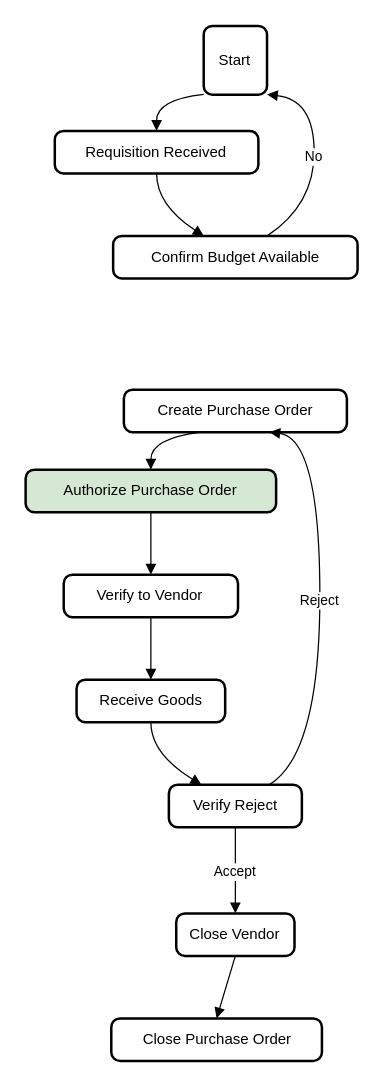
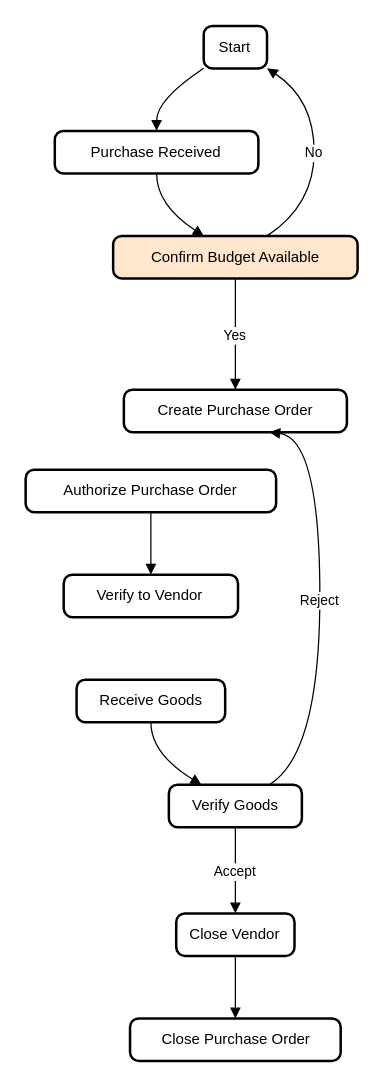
(235, 60) -> (235, 47)
(156, 152) -> (156, 152)
(235, 257) -> (235, 257)
none -> (235, 328)
(166, 441) -> none
(151, 491) -> (151, 491)
(151, 644) -> none
(236, 806) -> (236, 806)
(217, 1039) -> (235, 1039)
